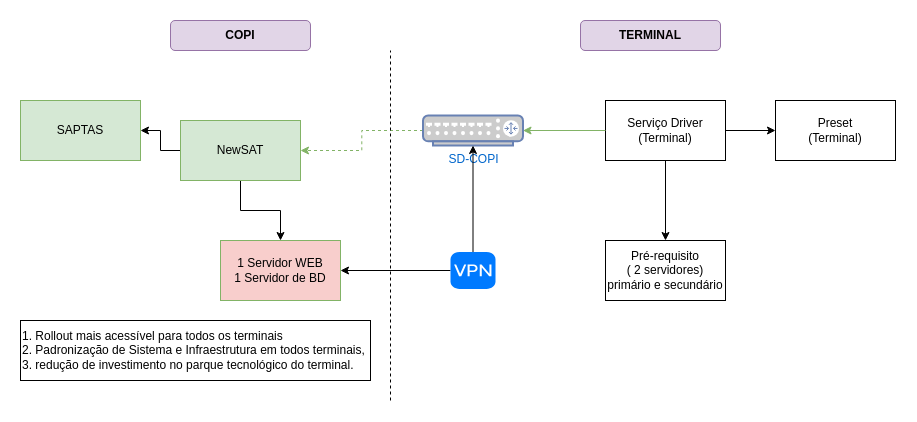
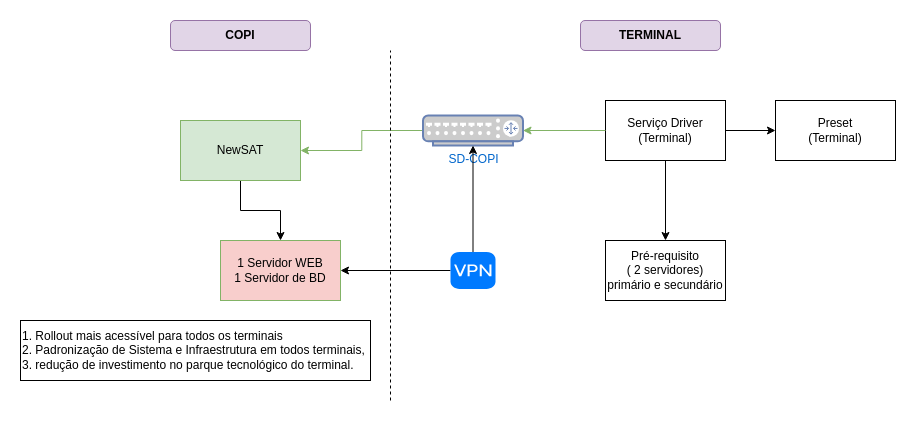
(81, 131) -> none
(362, 138) -> (362, 138)
(161, 145) -> none
